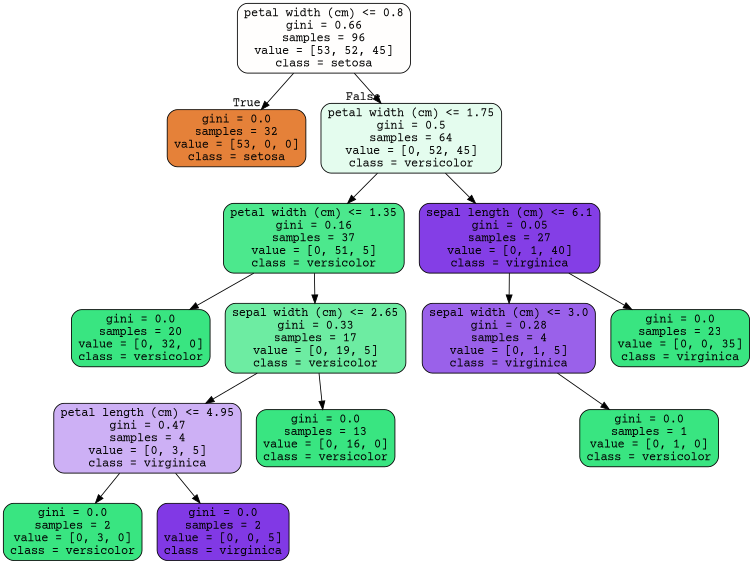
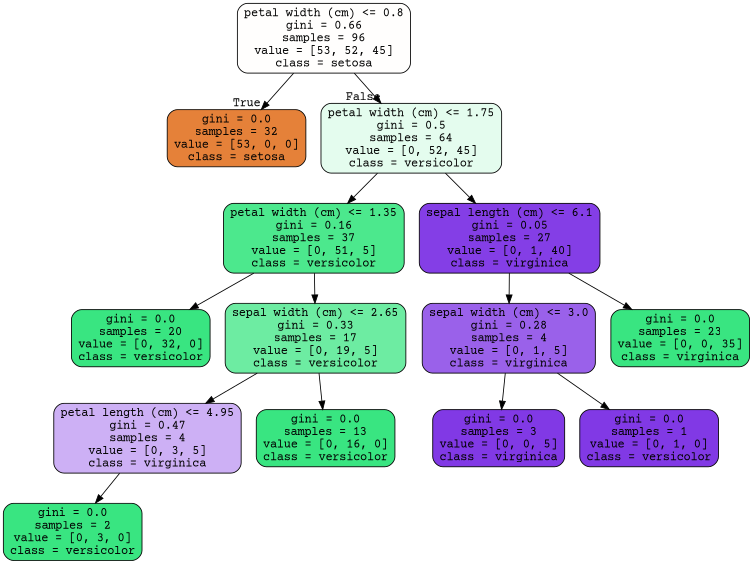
none -> (499, 438)
(649, 438) -> (649, 438)
(223, 532) -> none
